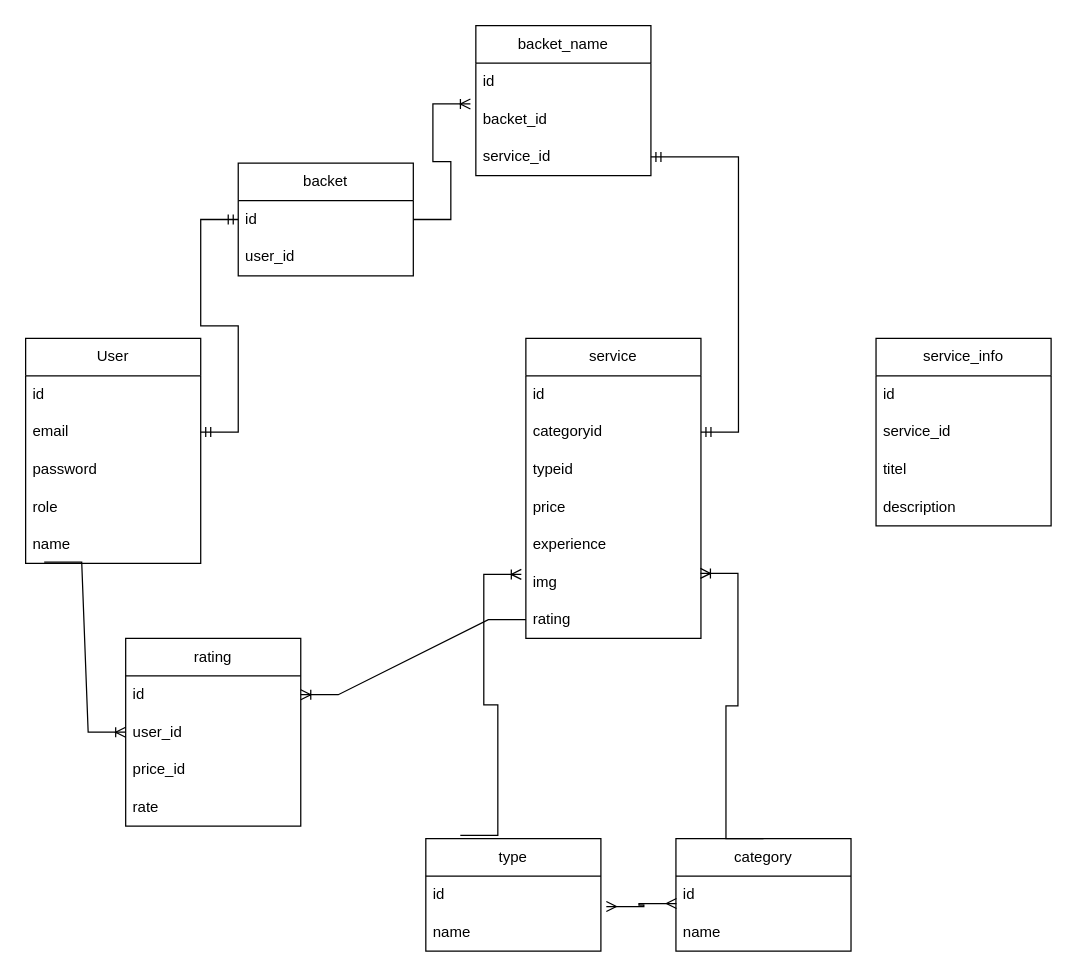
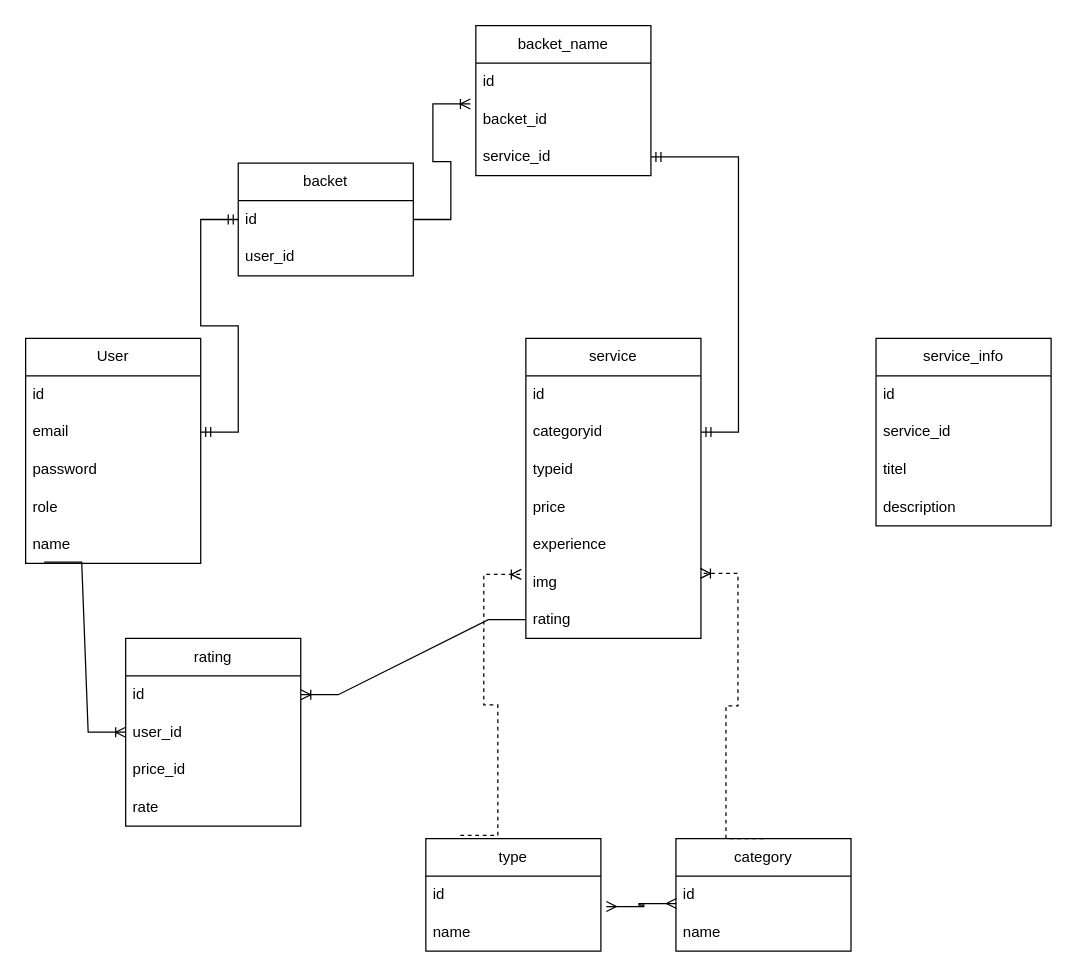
(738, 693) -> (738, 693)
(490, 705) -> (490, 705)
